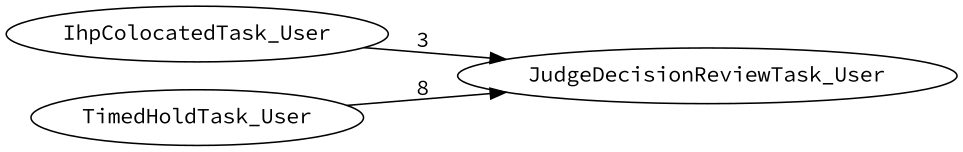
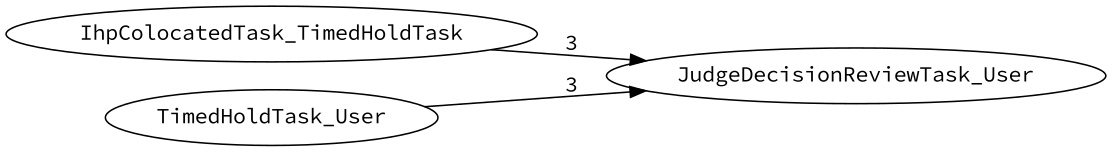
(197, 34) -> (272, 34)
(423, 89) -> (572, 86)
